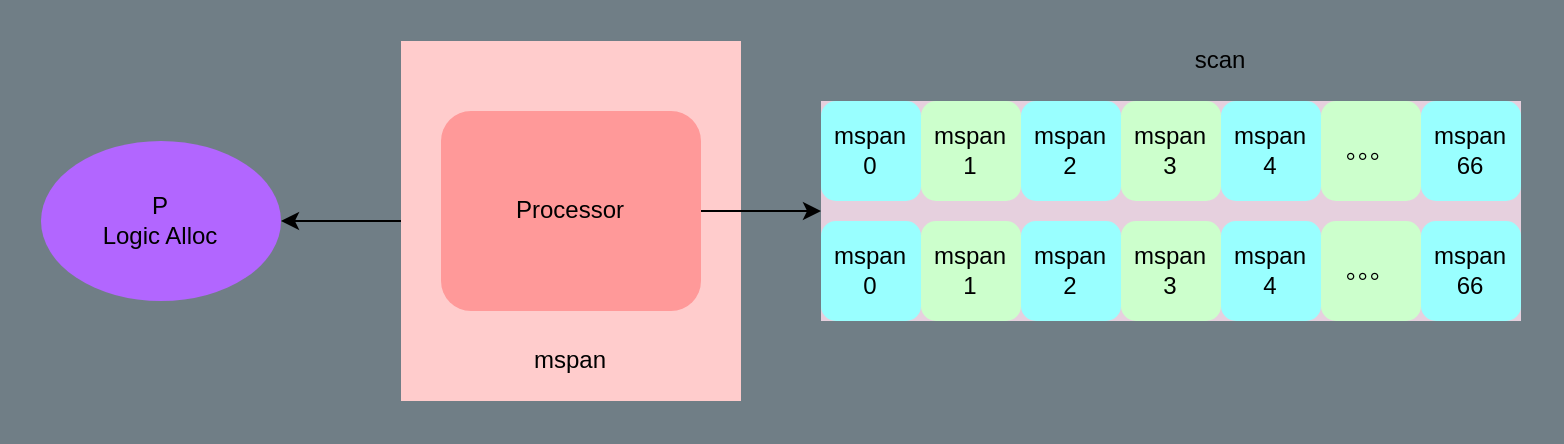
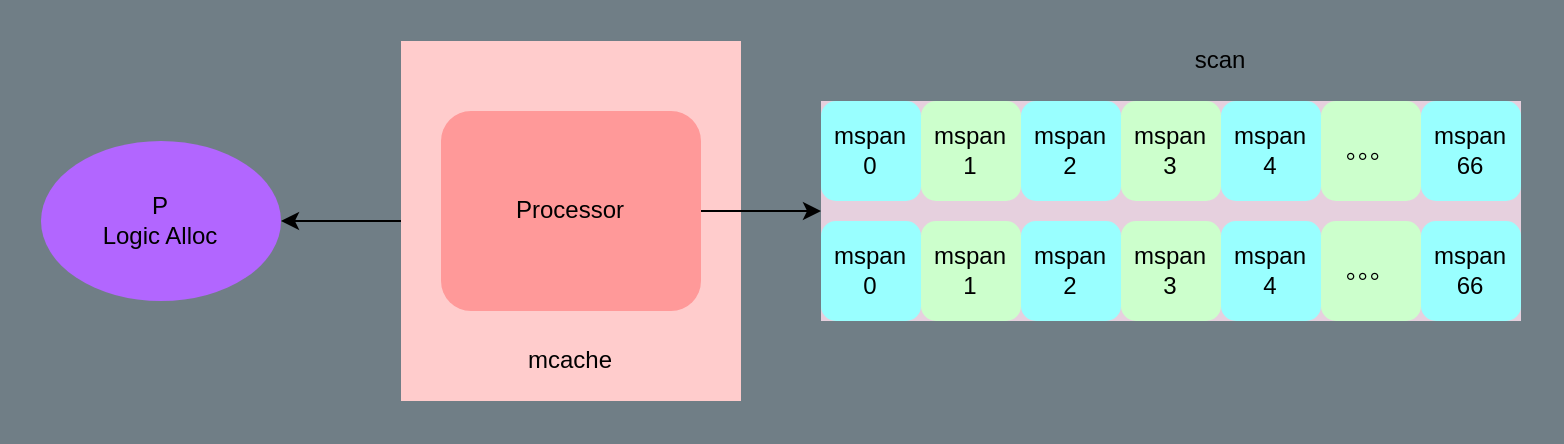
(571, 361) -> (571, 361)
